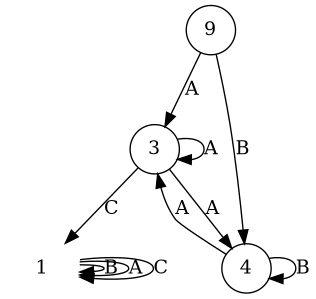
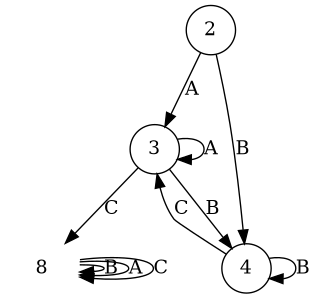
(211, 30) -> (211, 30)
(182, 209) -> (181, 209)
(212, 209) -> (213, 209)
(42, 268) -> (42, 268)
